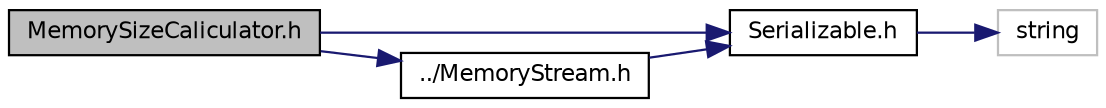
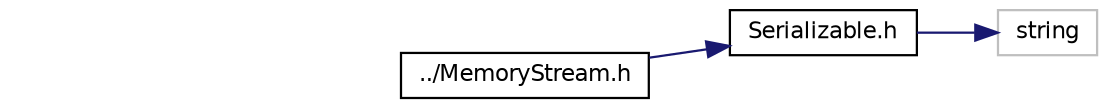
(164, 33) -> none
